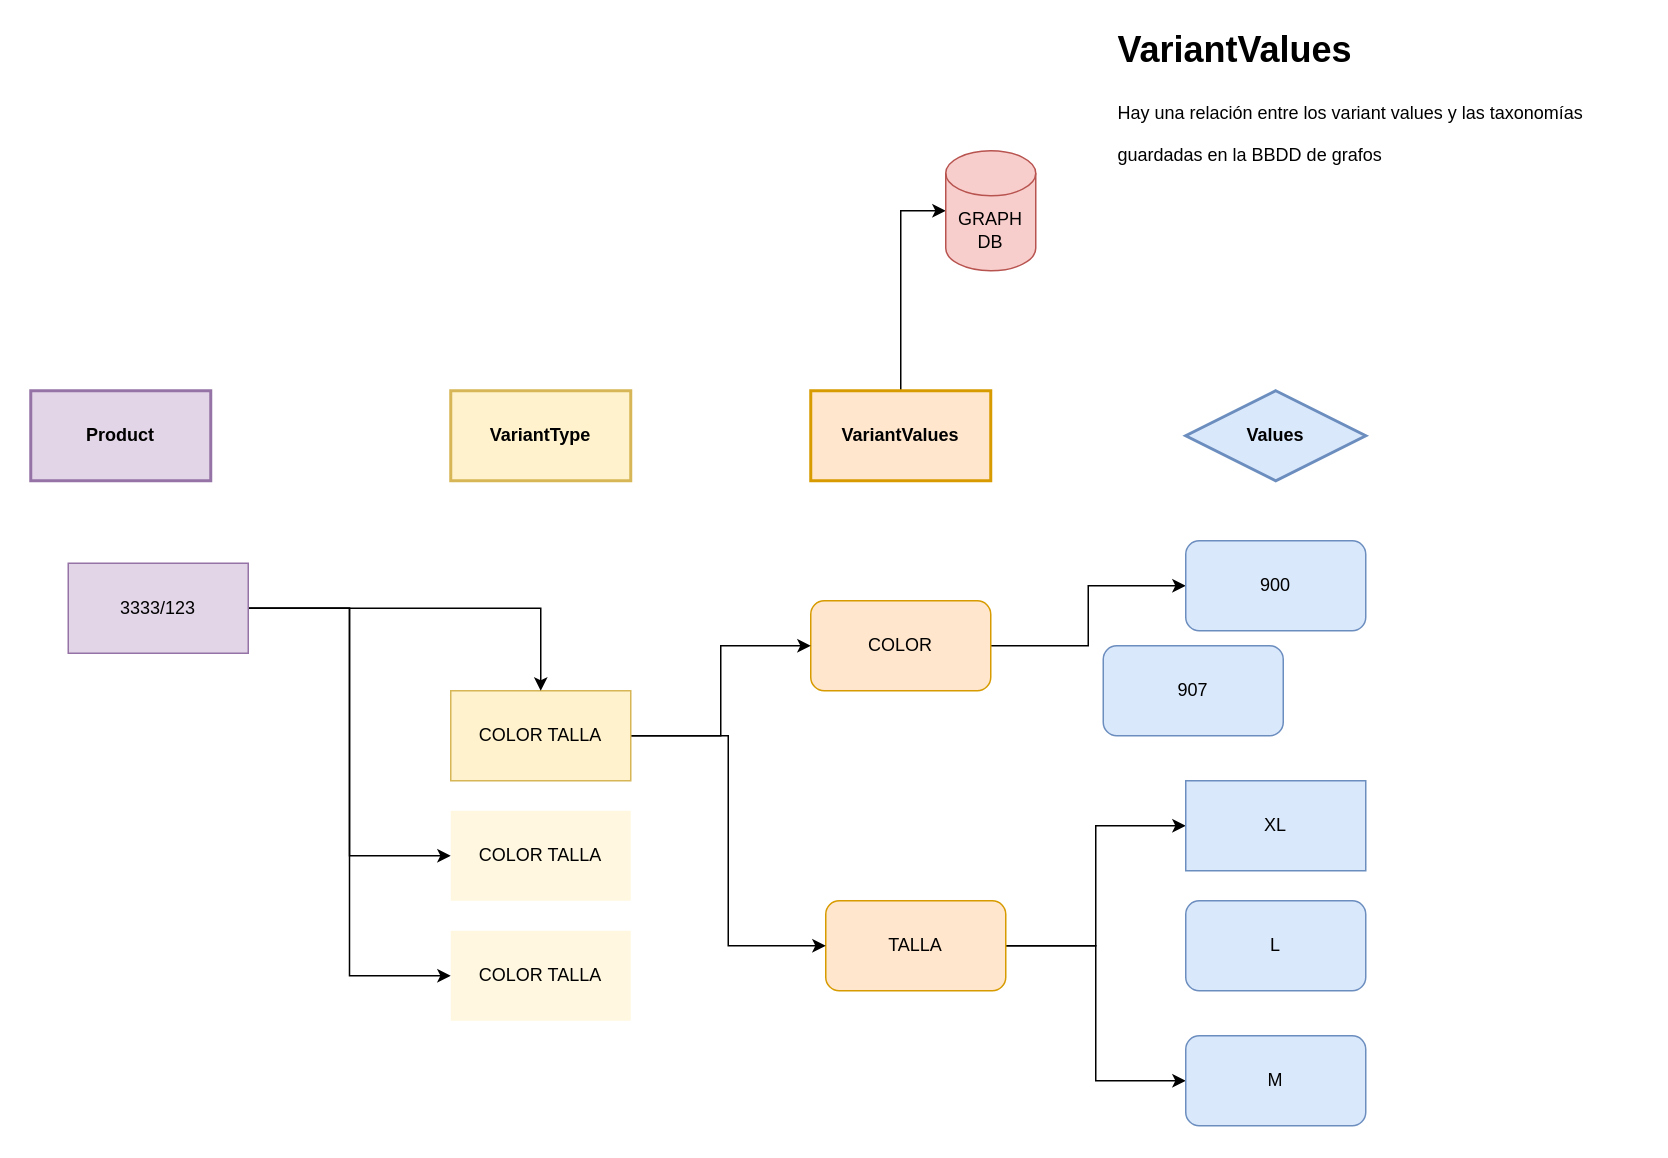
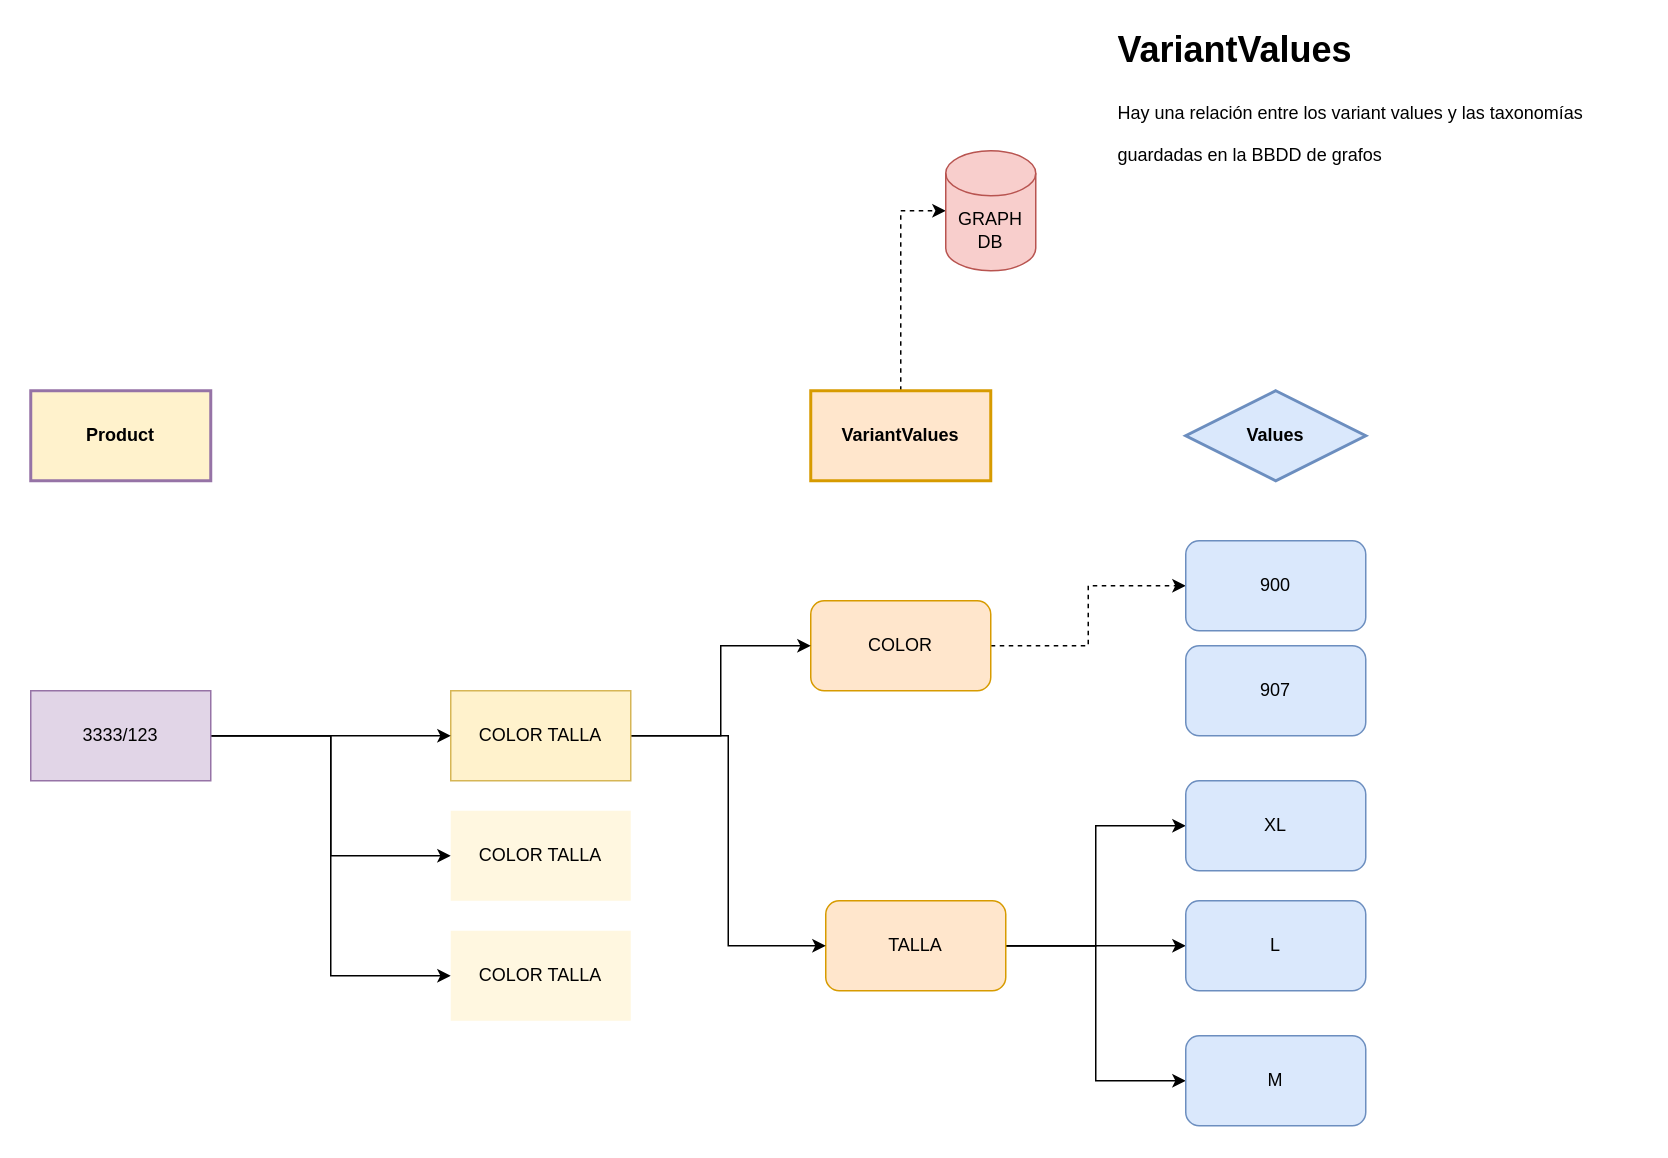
(901, 282) -> (901, 282)
(121, 436) -> (121, 436)
(541, 436) -> none
(158, 608) -> (121, 736)
(1088, 621) -> (1088, 621)
(1193, 691) -> (1276, 691)
(1276, 826) -> (1276, 826)
none -> (1137, 946)
